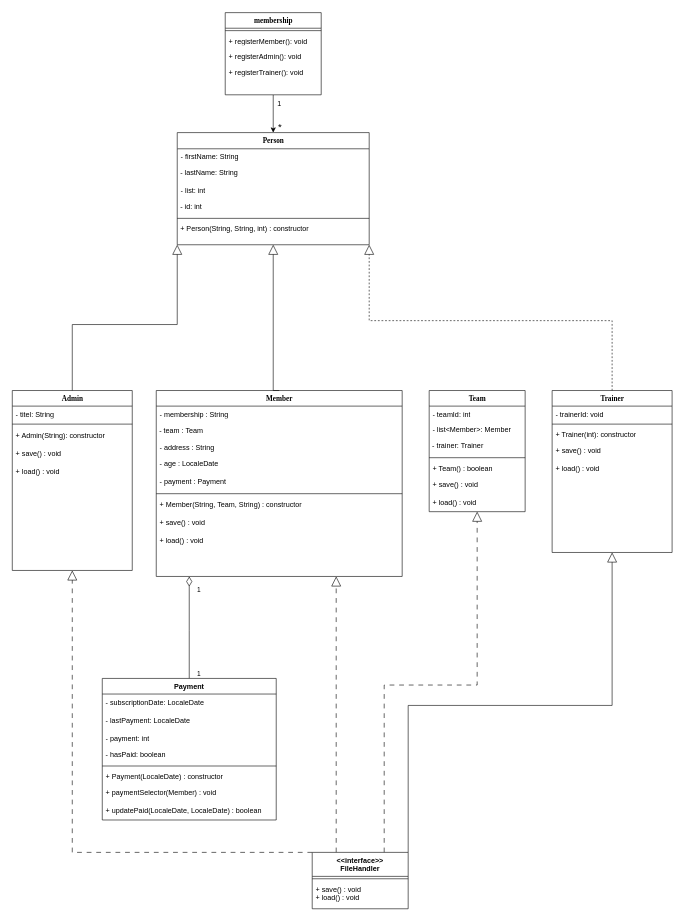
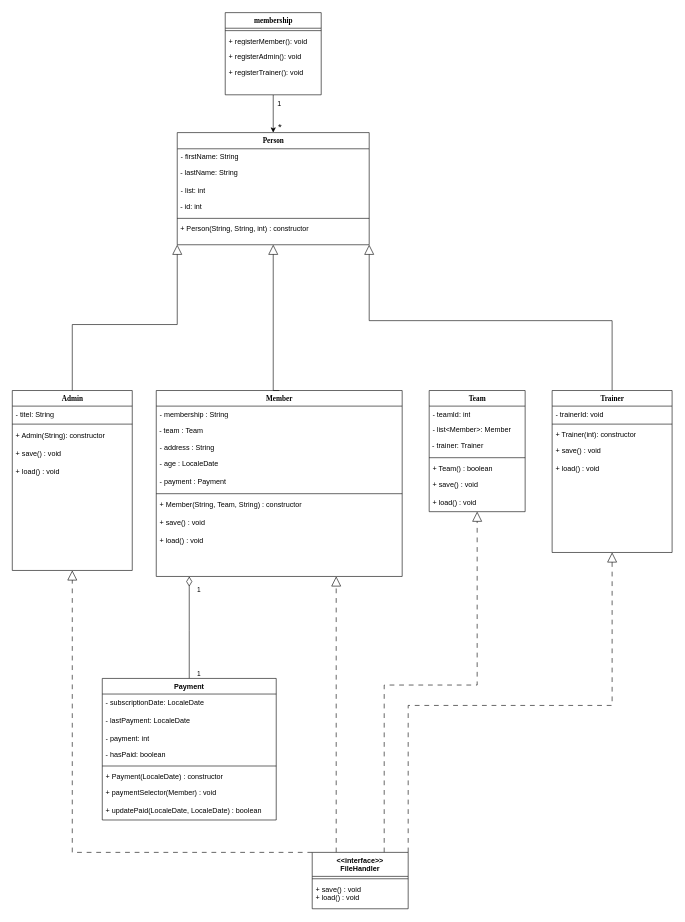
(491, 320) -> (491, 320)
(508, 705) -> (508, 705)
